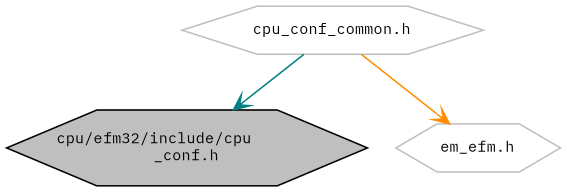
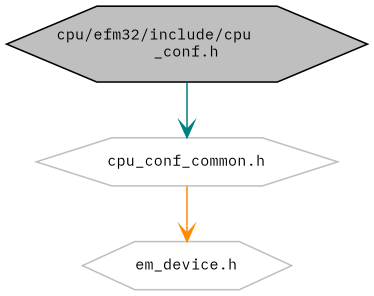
(275, 77) -> (187, 102)
(478, 148) -> (187, 266)
